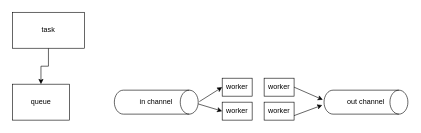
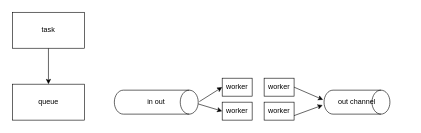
(41, 102) -> (48, 102)
(156, 102) -> (156, 102)
(366, 102) -> (357, 102)
